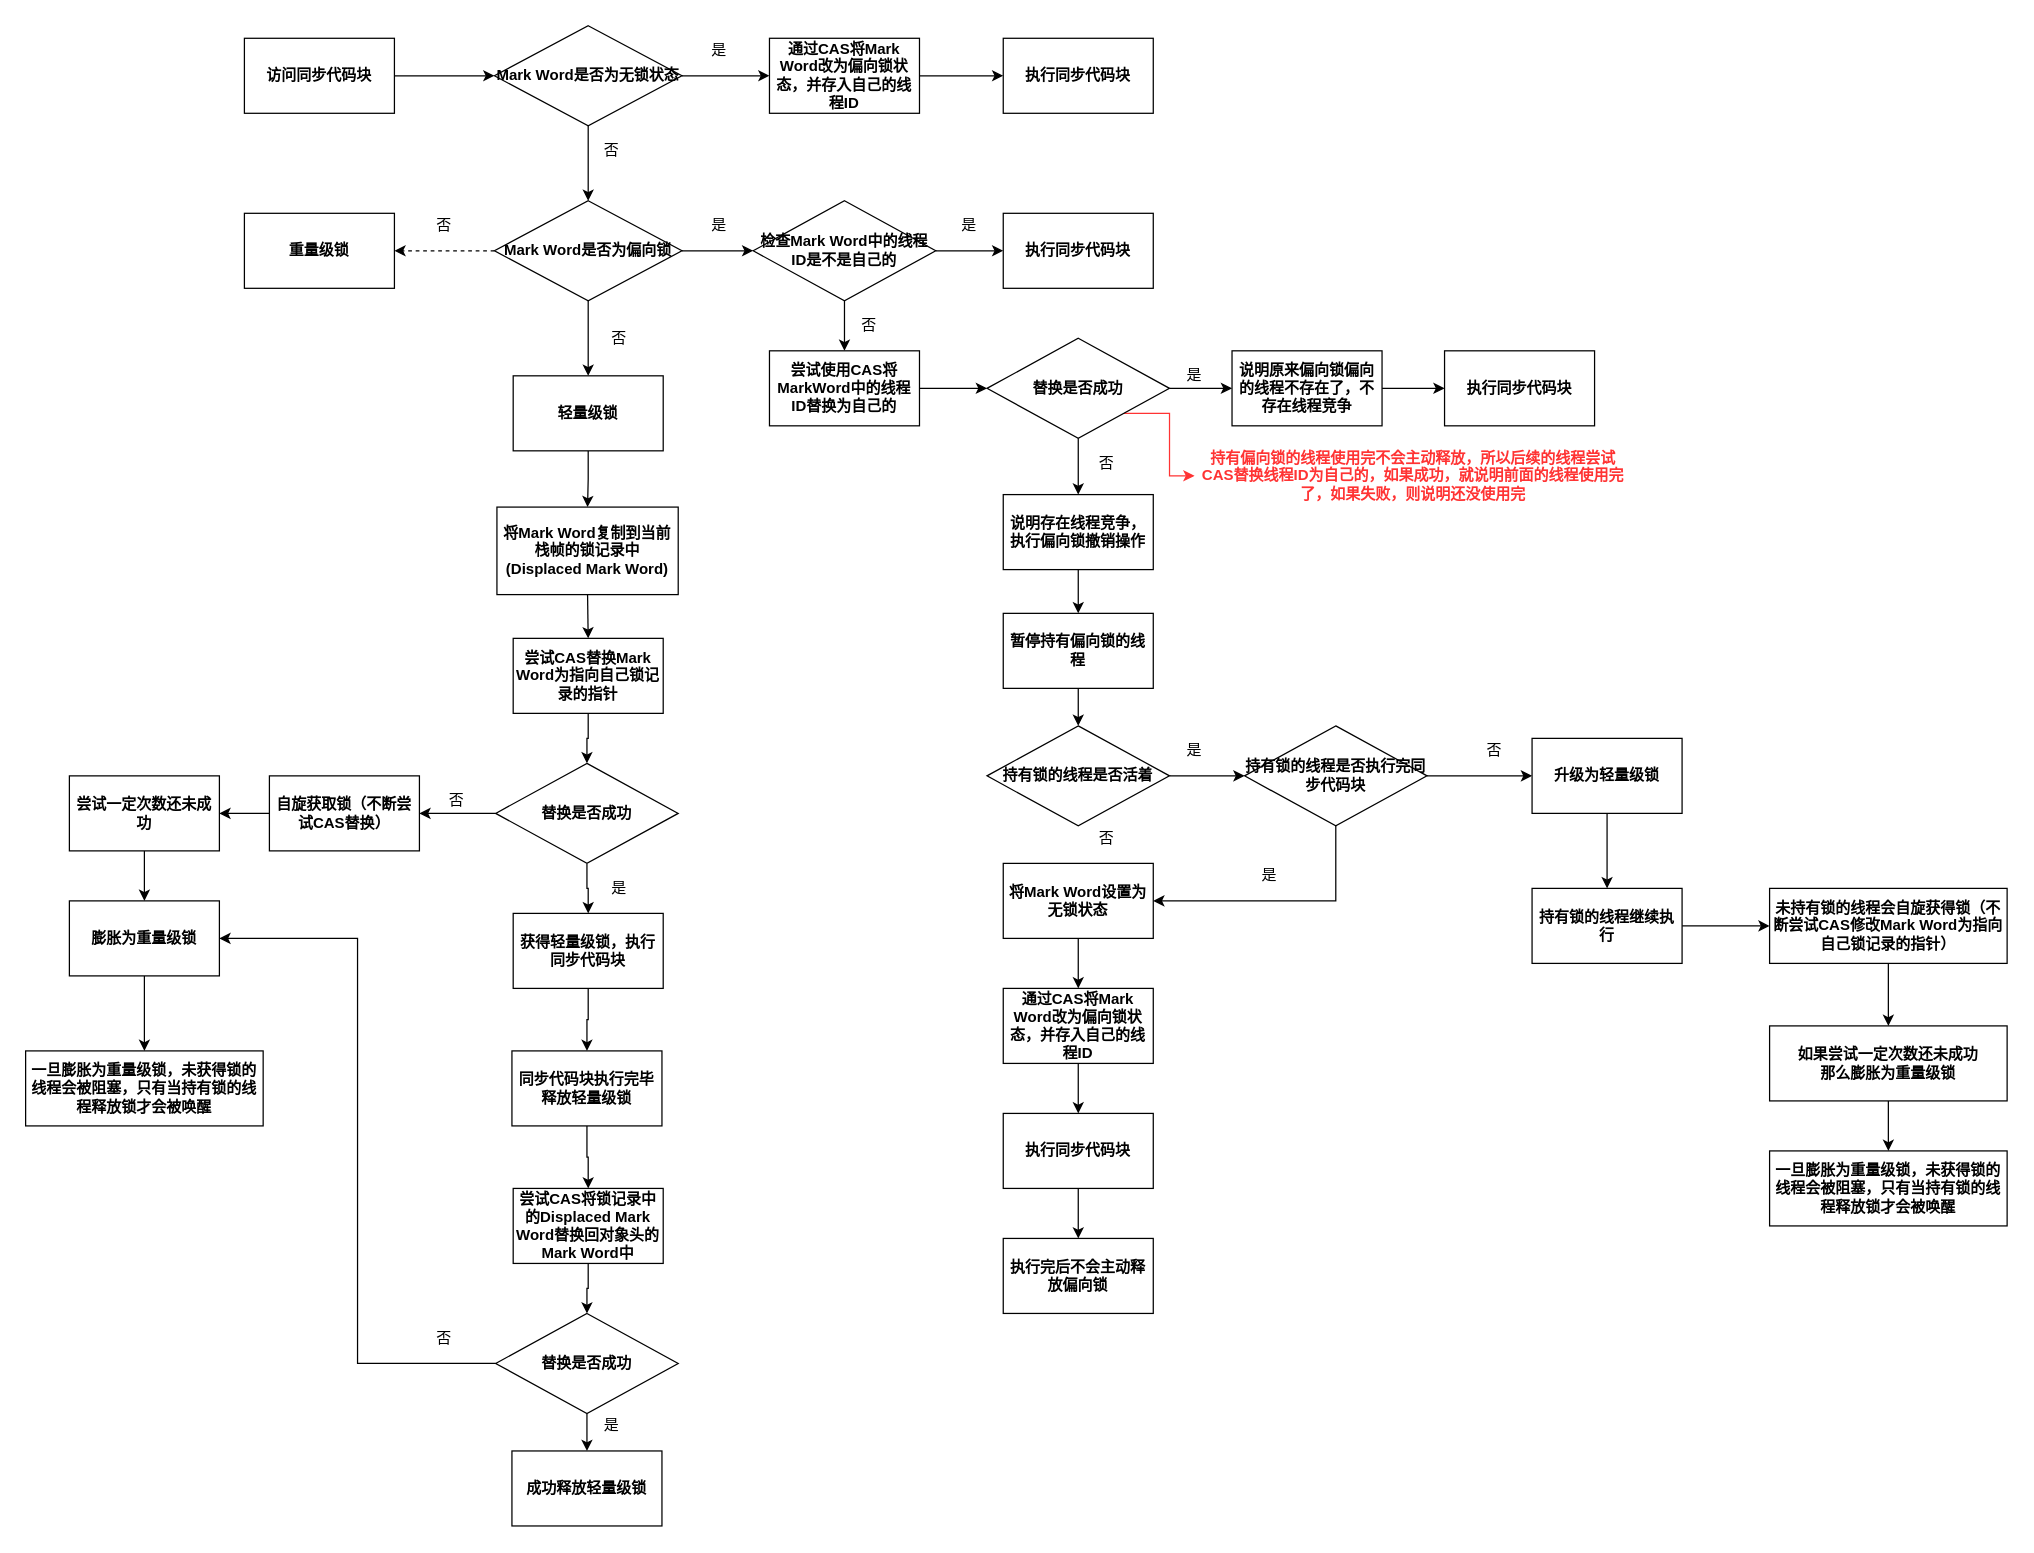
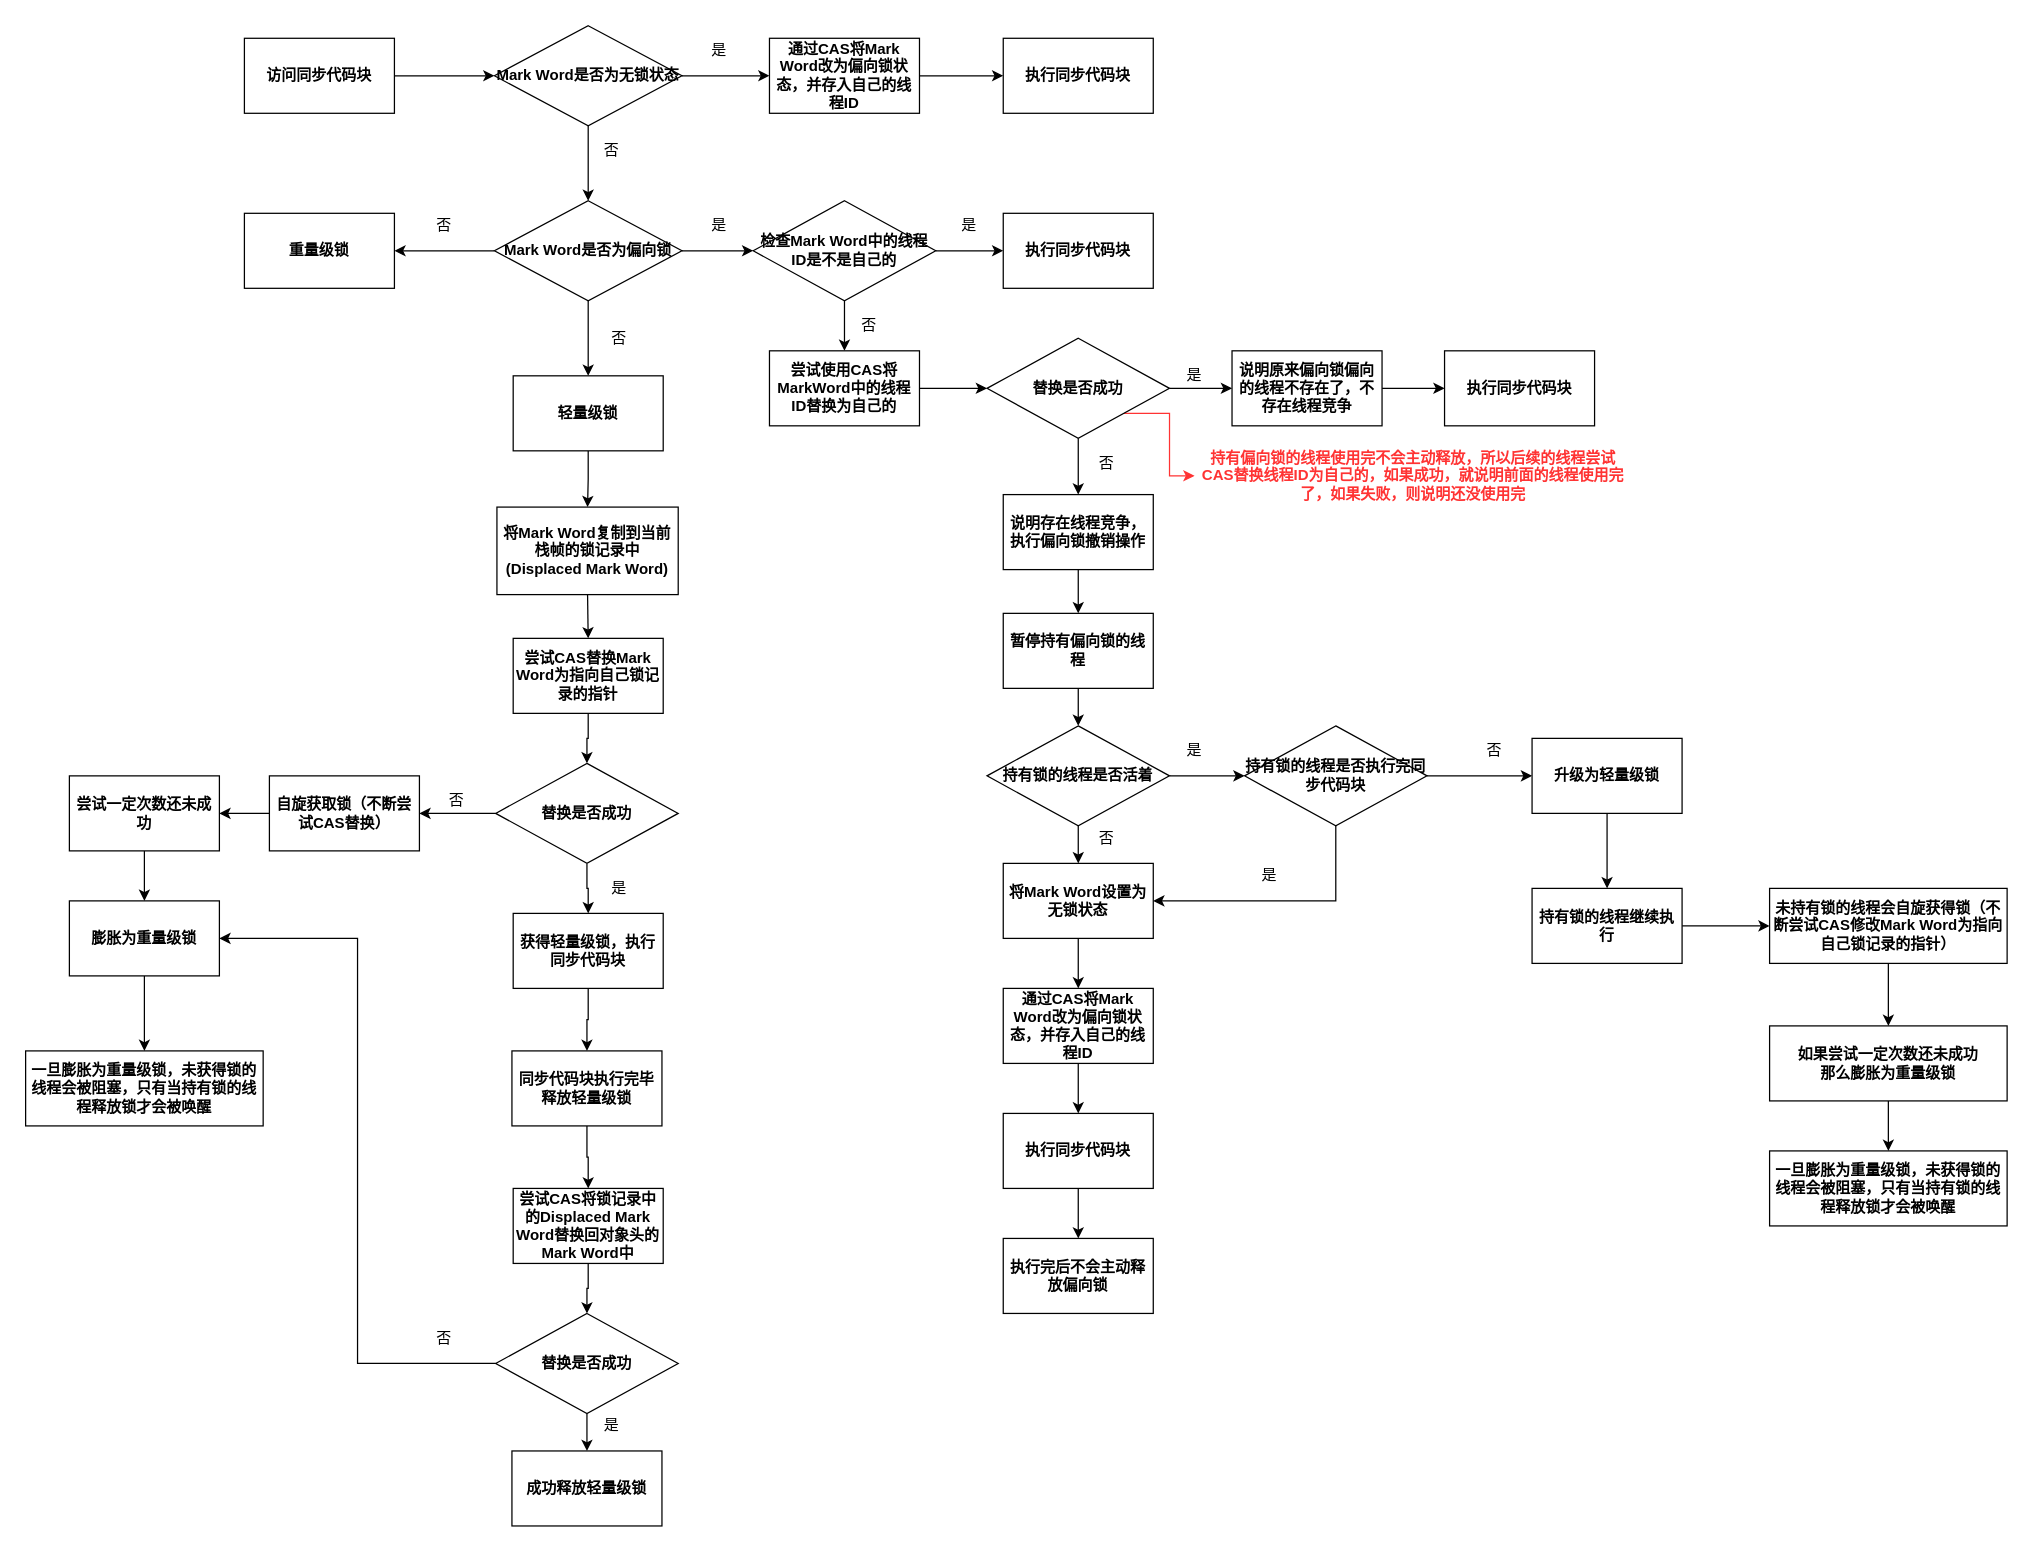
(447, 251) -> (447, 251)
none -> (1078, 840)
